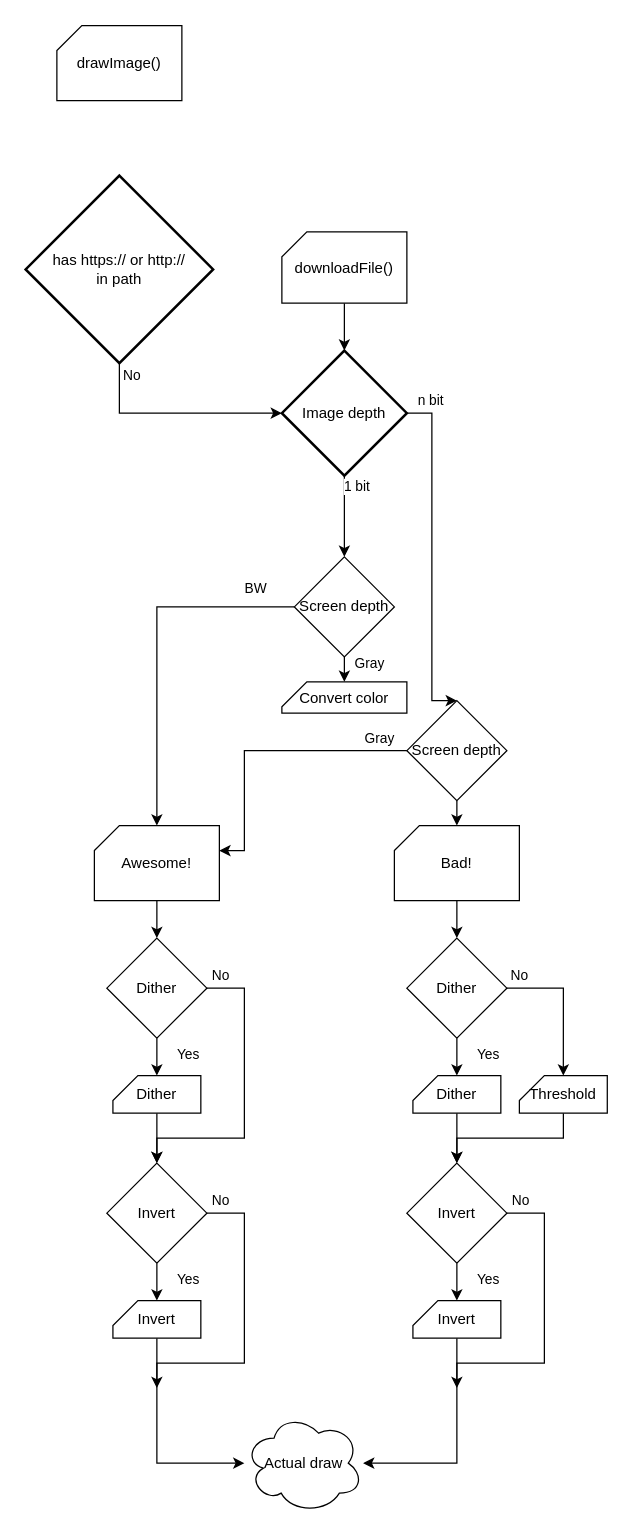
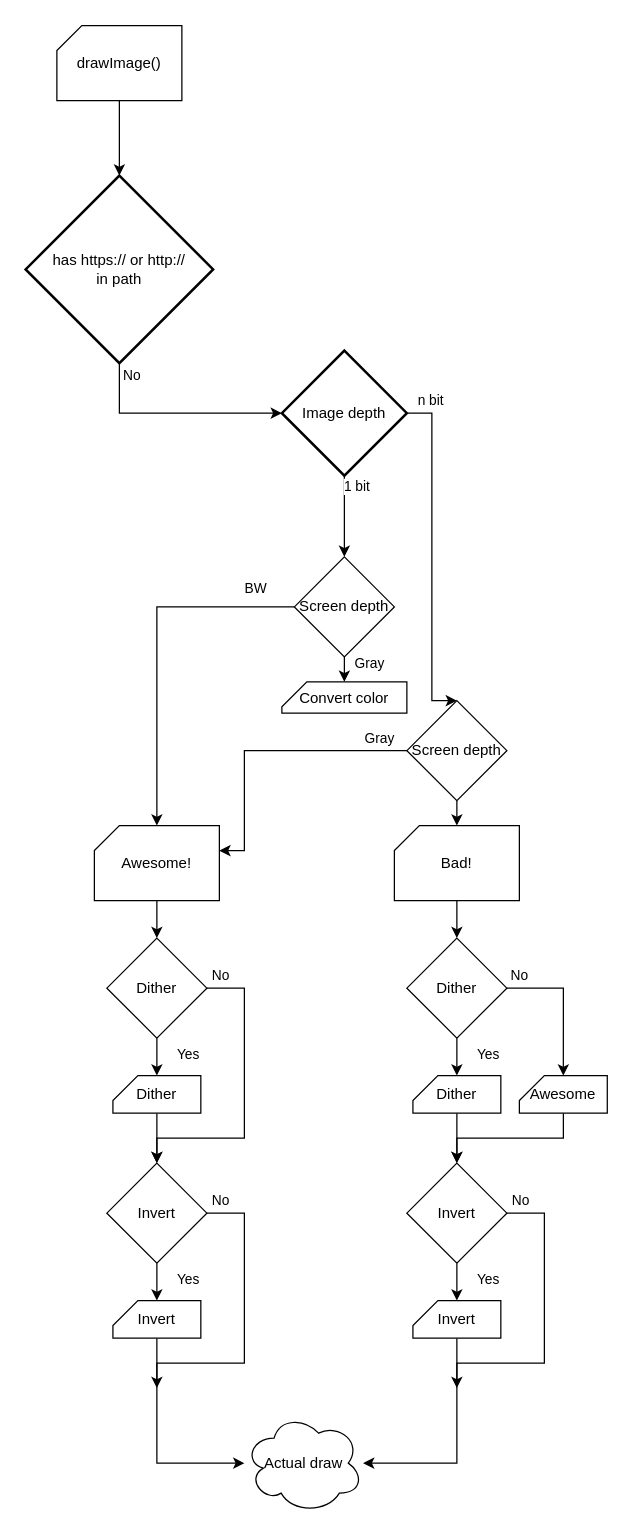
none -> (119, 134)
(344, 268) -> none
(344, 325) -> none
(563, 1094) -> (563, 1094)
